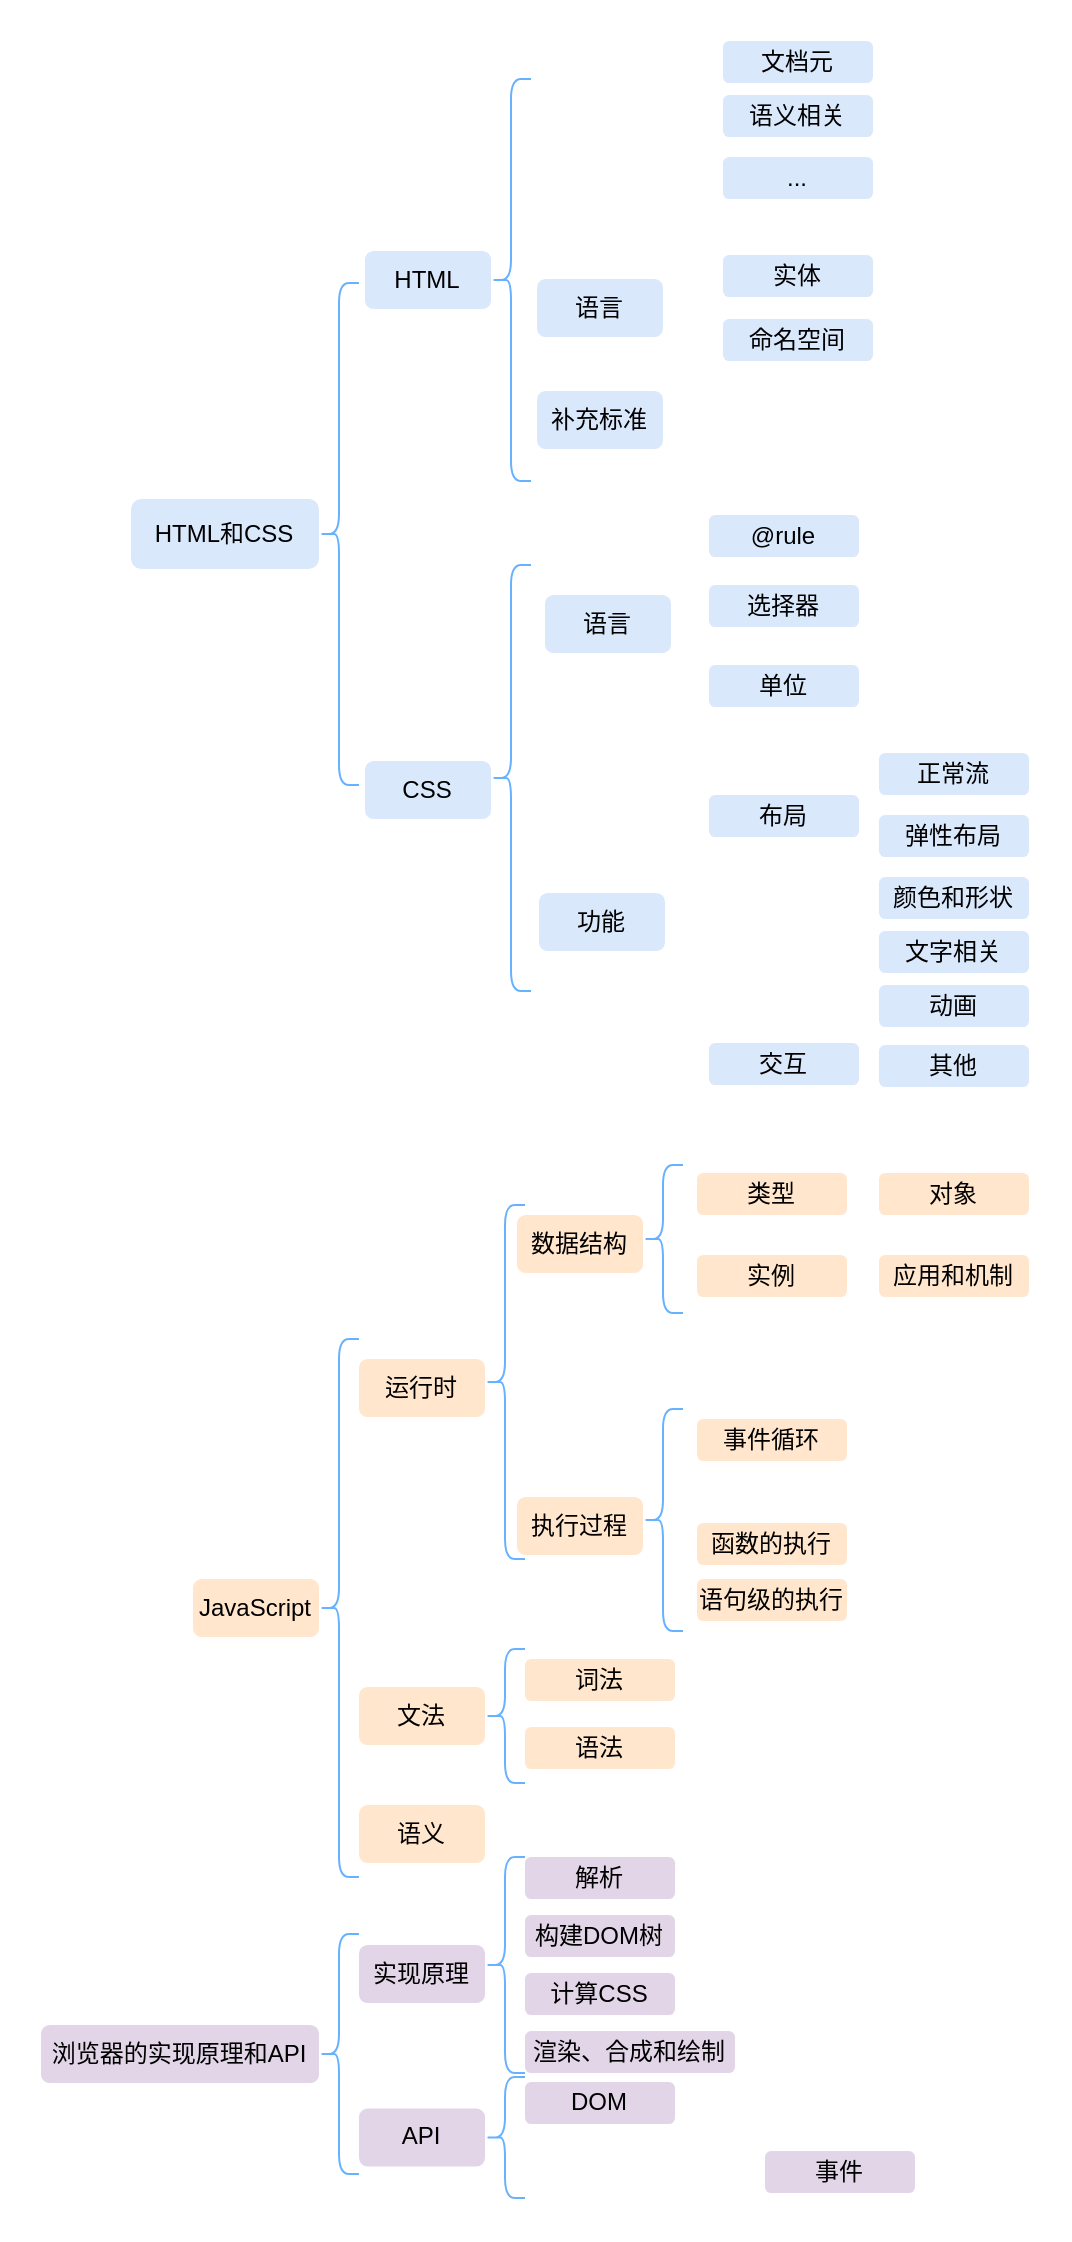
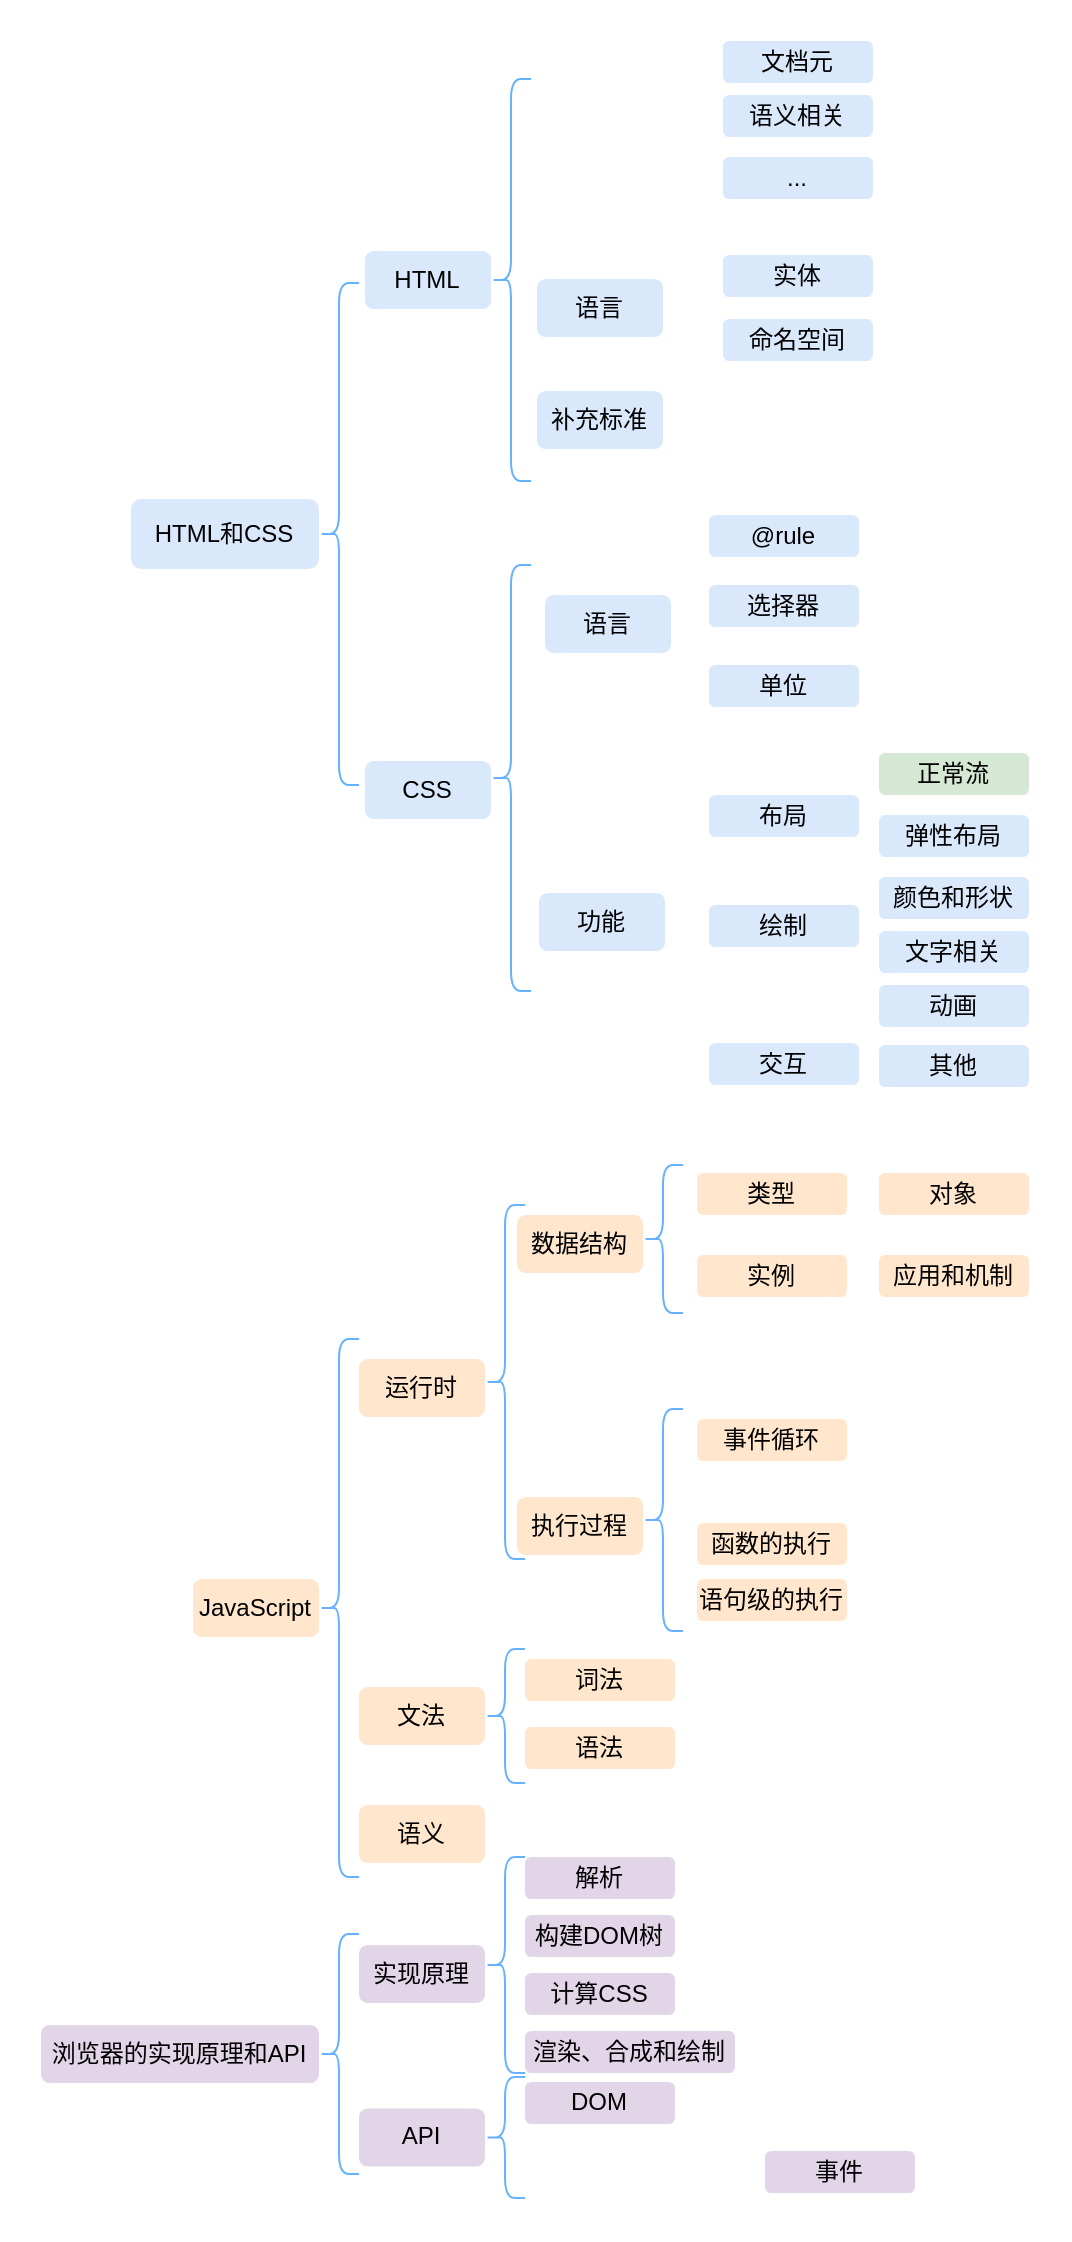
(954, 774) -> (954, 774)
none -> (784, 926)
